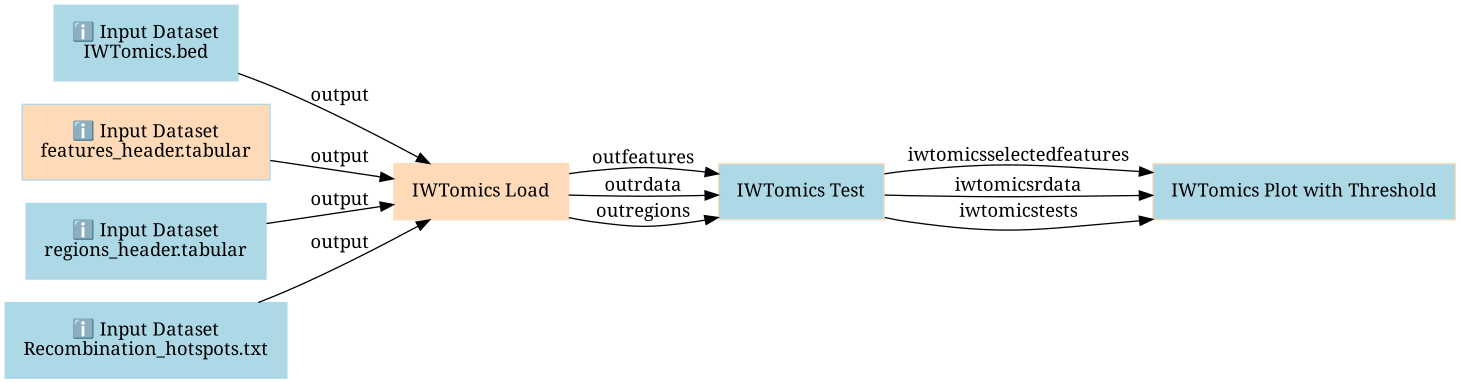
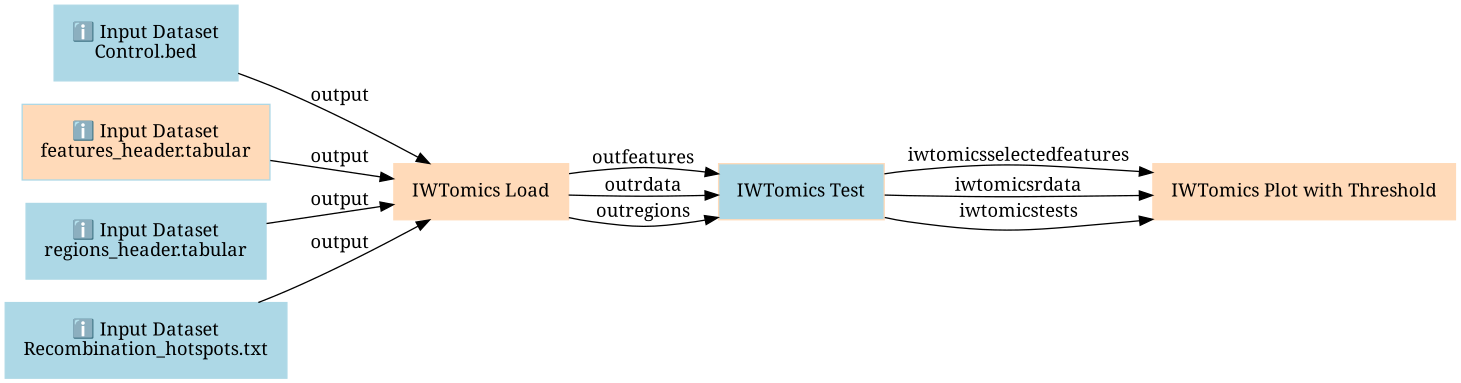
(146, 43) -> (146, 43)
(1304, 192) -> (1304, 192)
